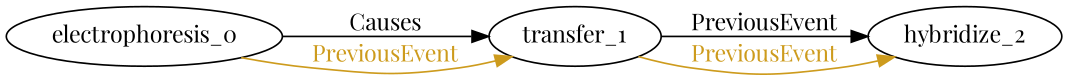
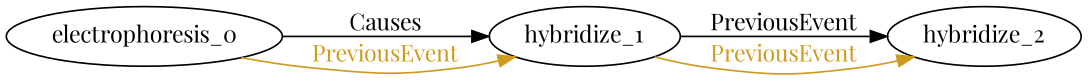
(575, 36) -> (585, 36)
